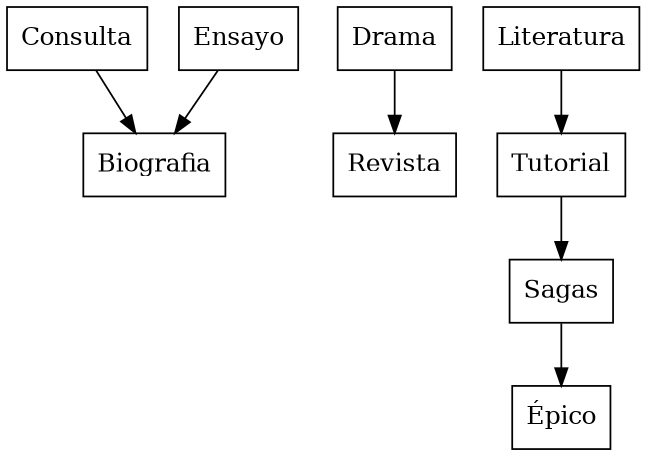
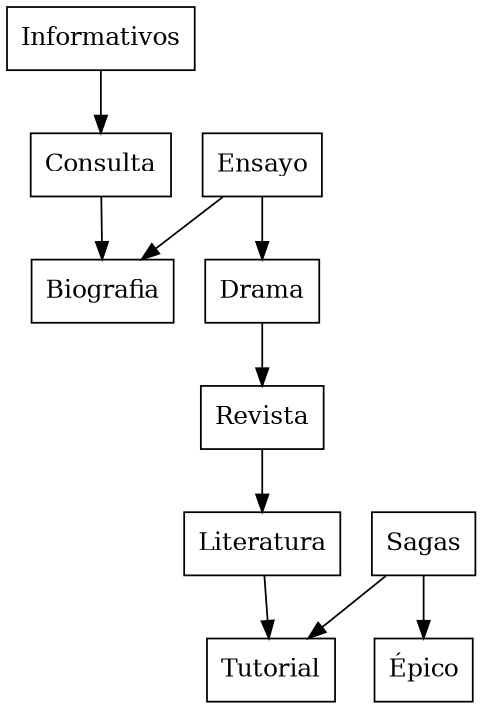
none -> (101, 39)
none -> (262, 219)
(561, 219) -> (354, 602)
none -> (262, 472)
